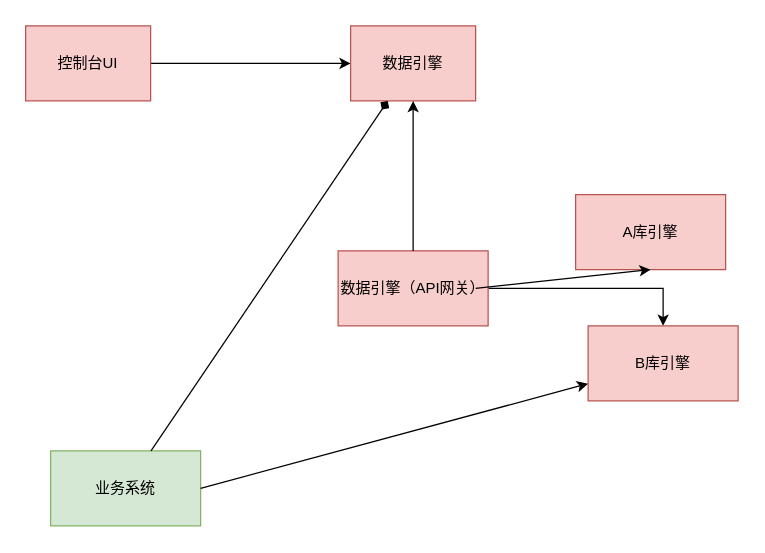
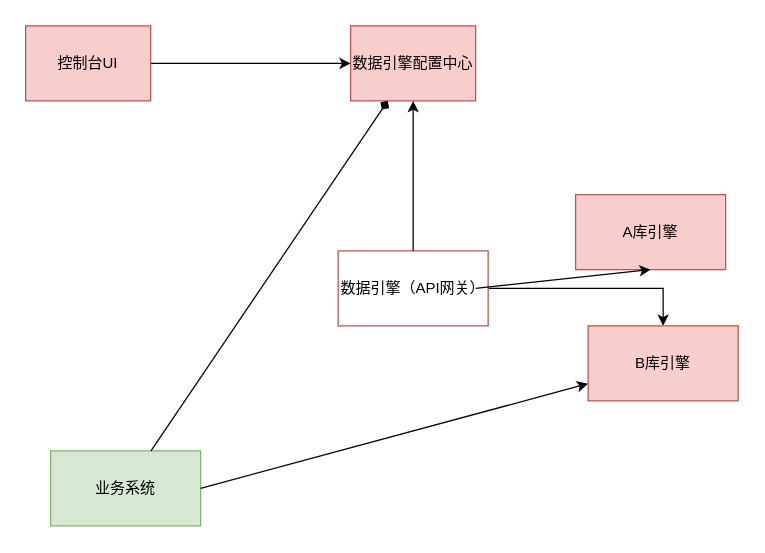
(413, 63) -> (413, 63)
(413, 288) -> (413, 288)
